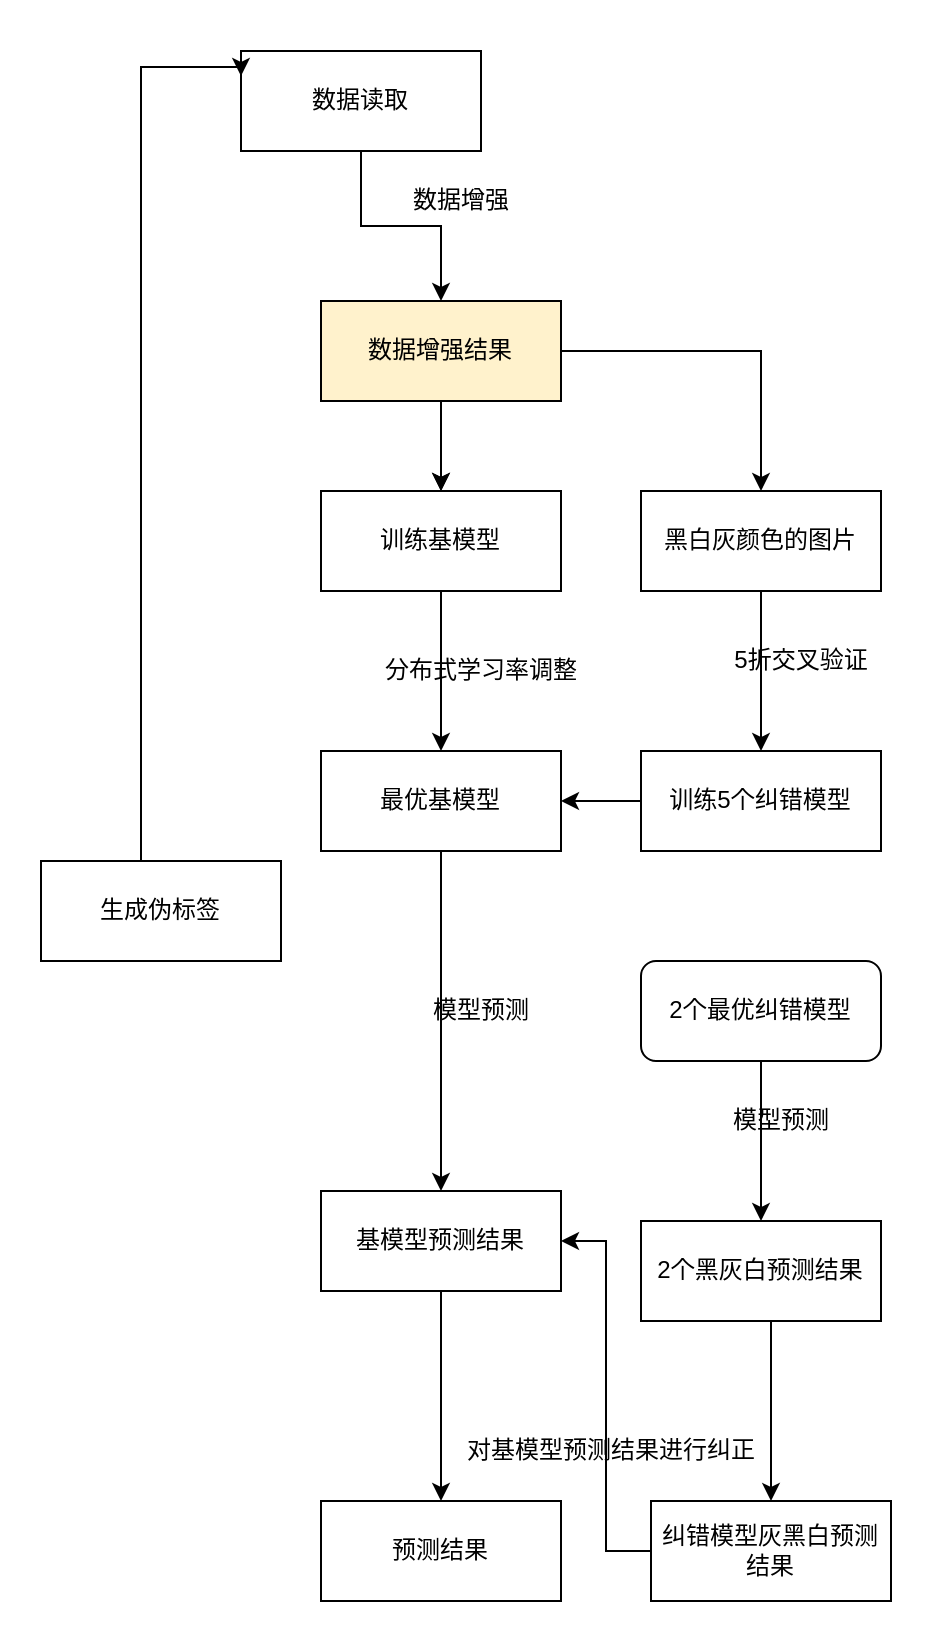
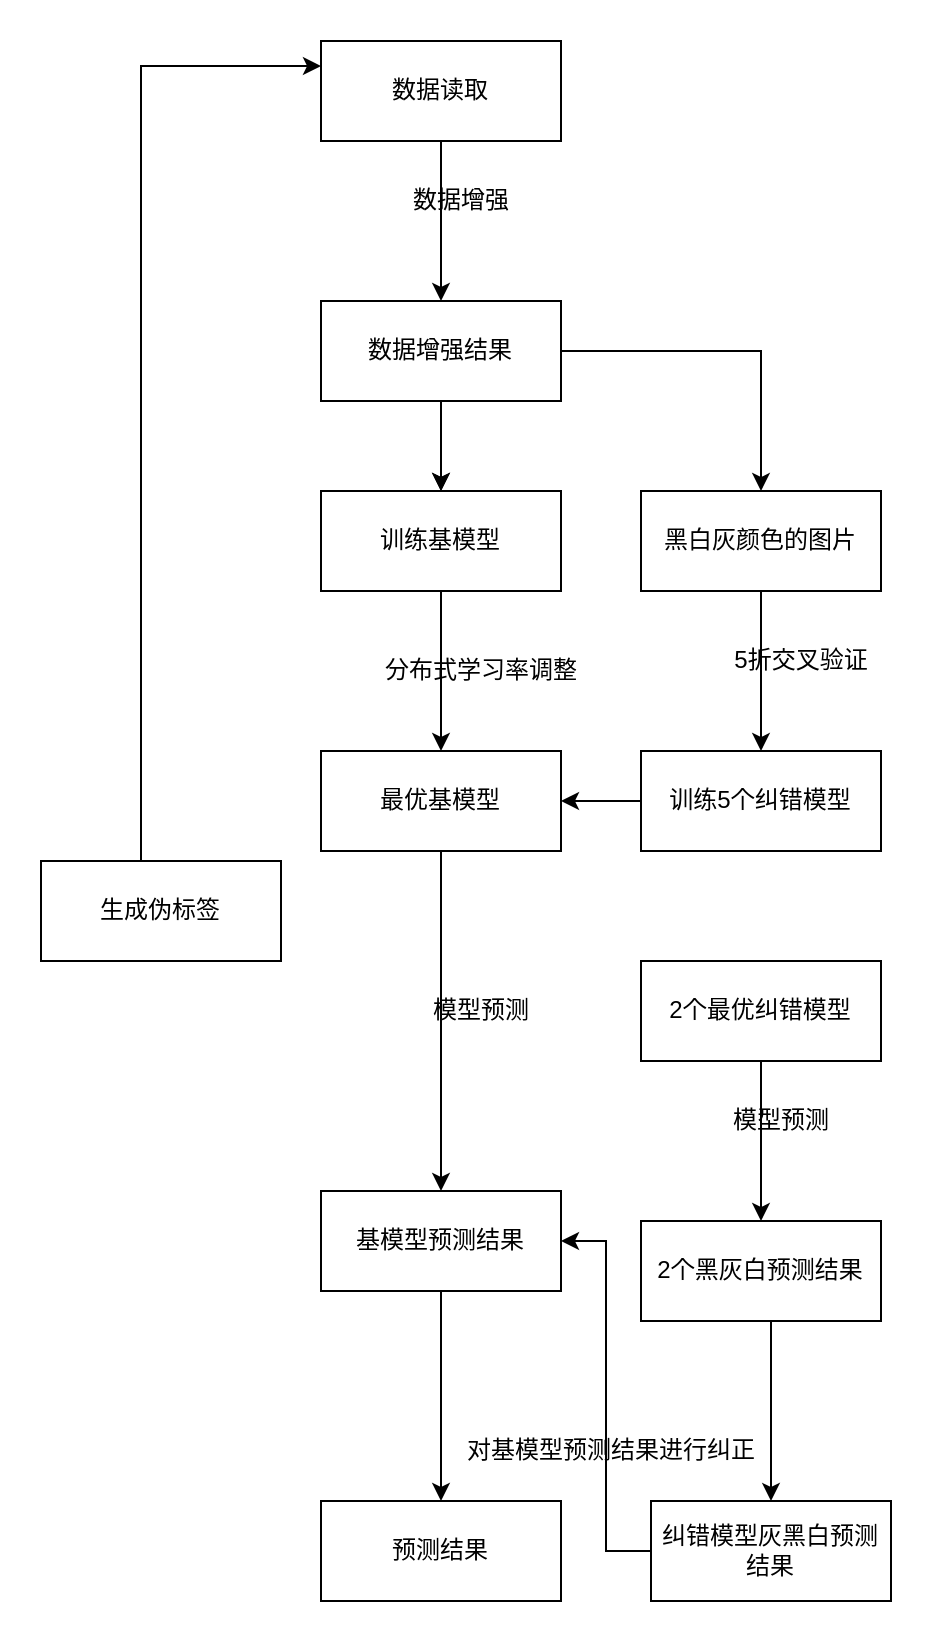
(361, 101) -> (441, 91)
(441, 351) -> (441, 351)
(761, 1011) -> (761, 1011)
